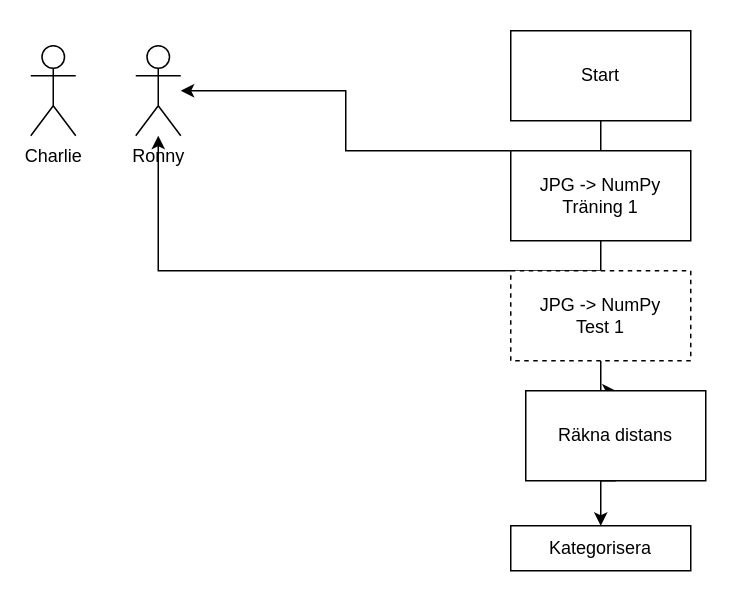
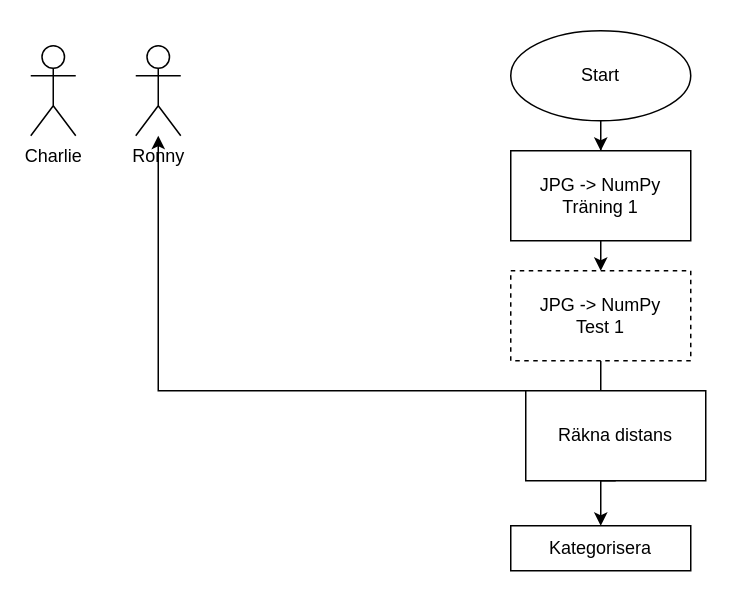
(601, 76) -> (601, 76)
(346, 126) -> (601, 149)
(388, 271) -> (601, 259)
(601, 388) -> (282, 391)
